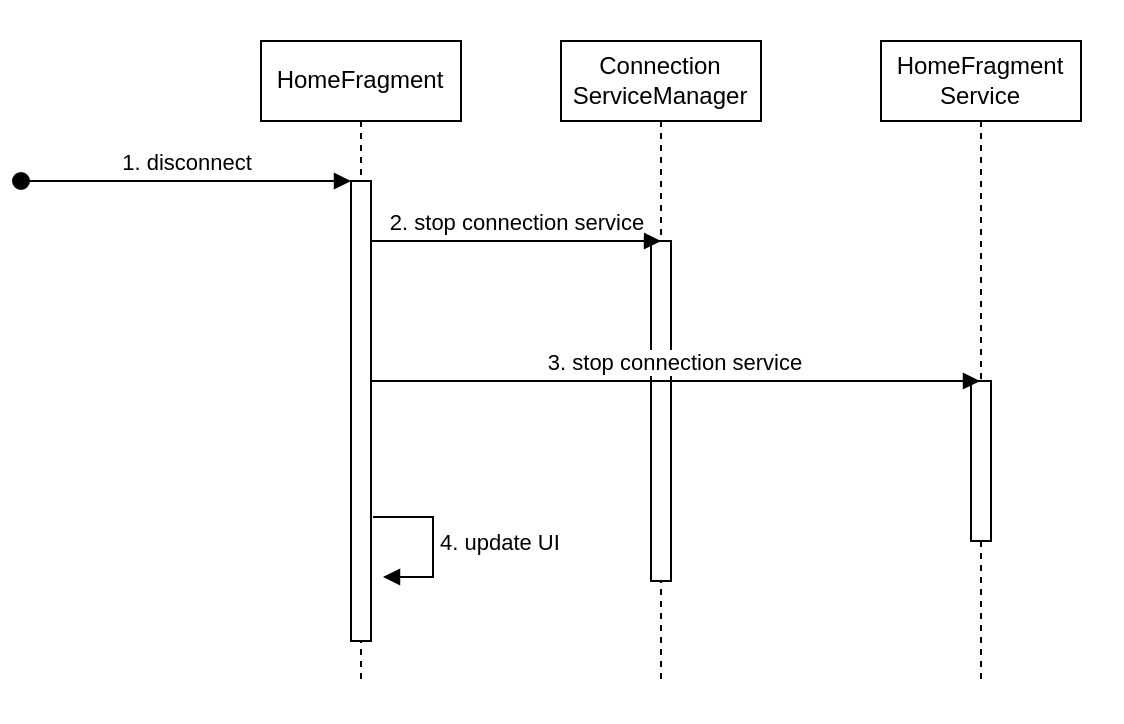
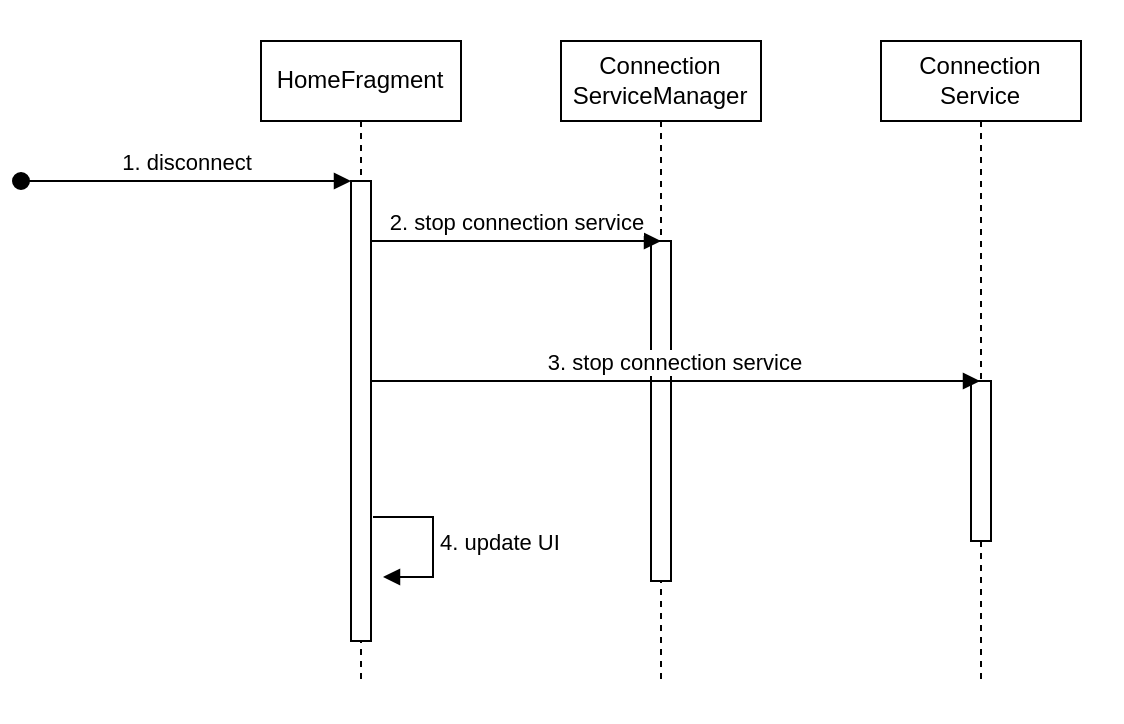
(981, 81) -> (981, 81)
